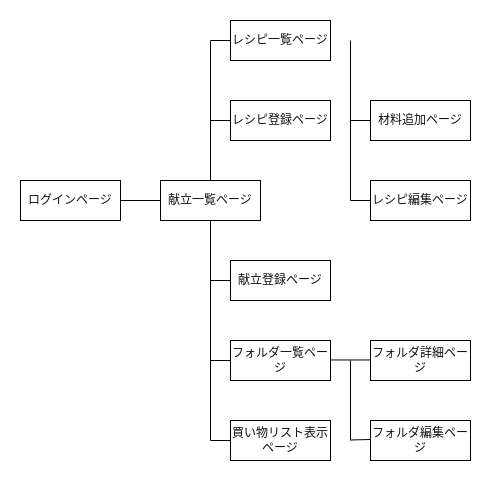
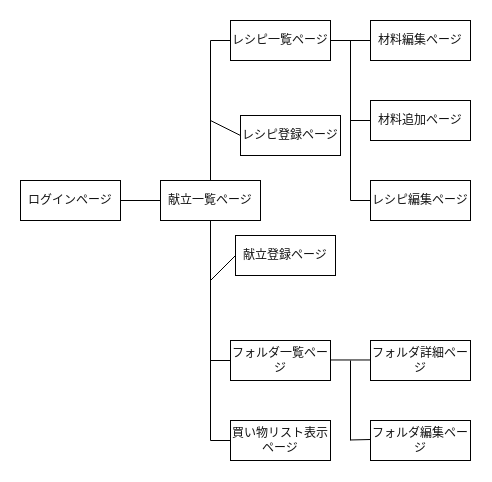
none -> (352, 41)
none -> (421, 41)
(281, 121) -> (291, 136)
(281, 281) -> (286, 256)
